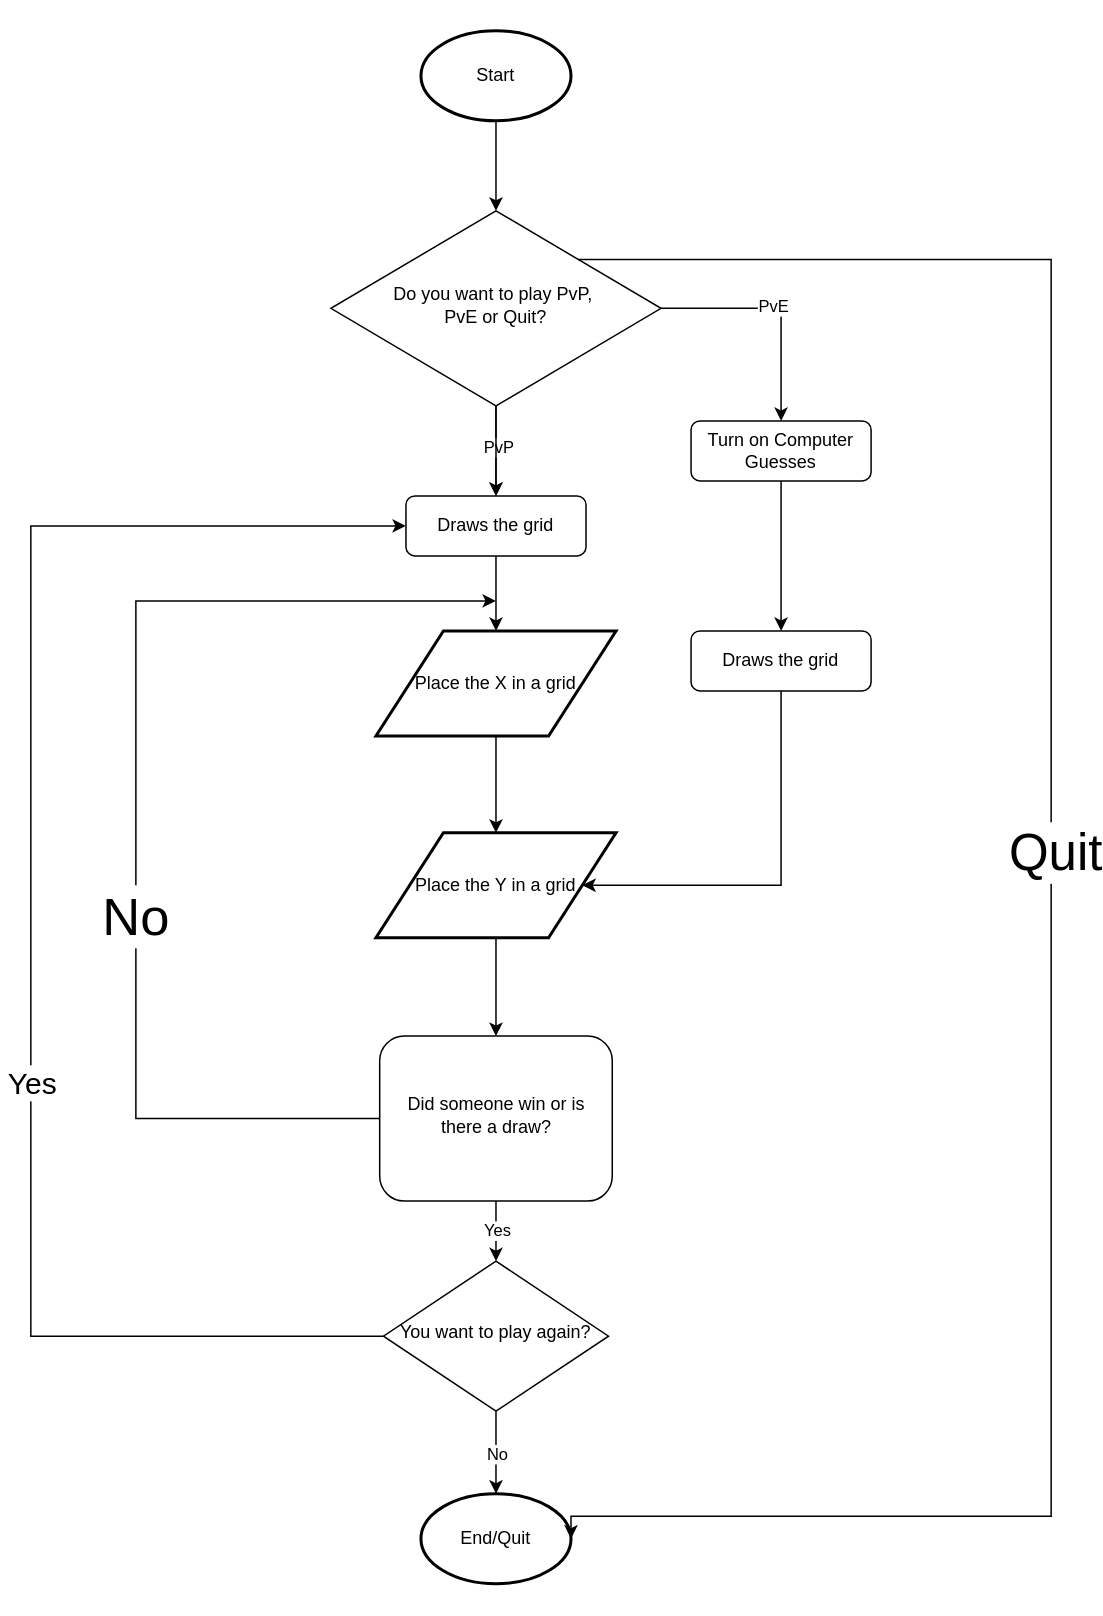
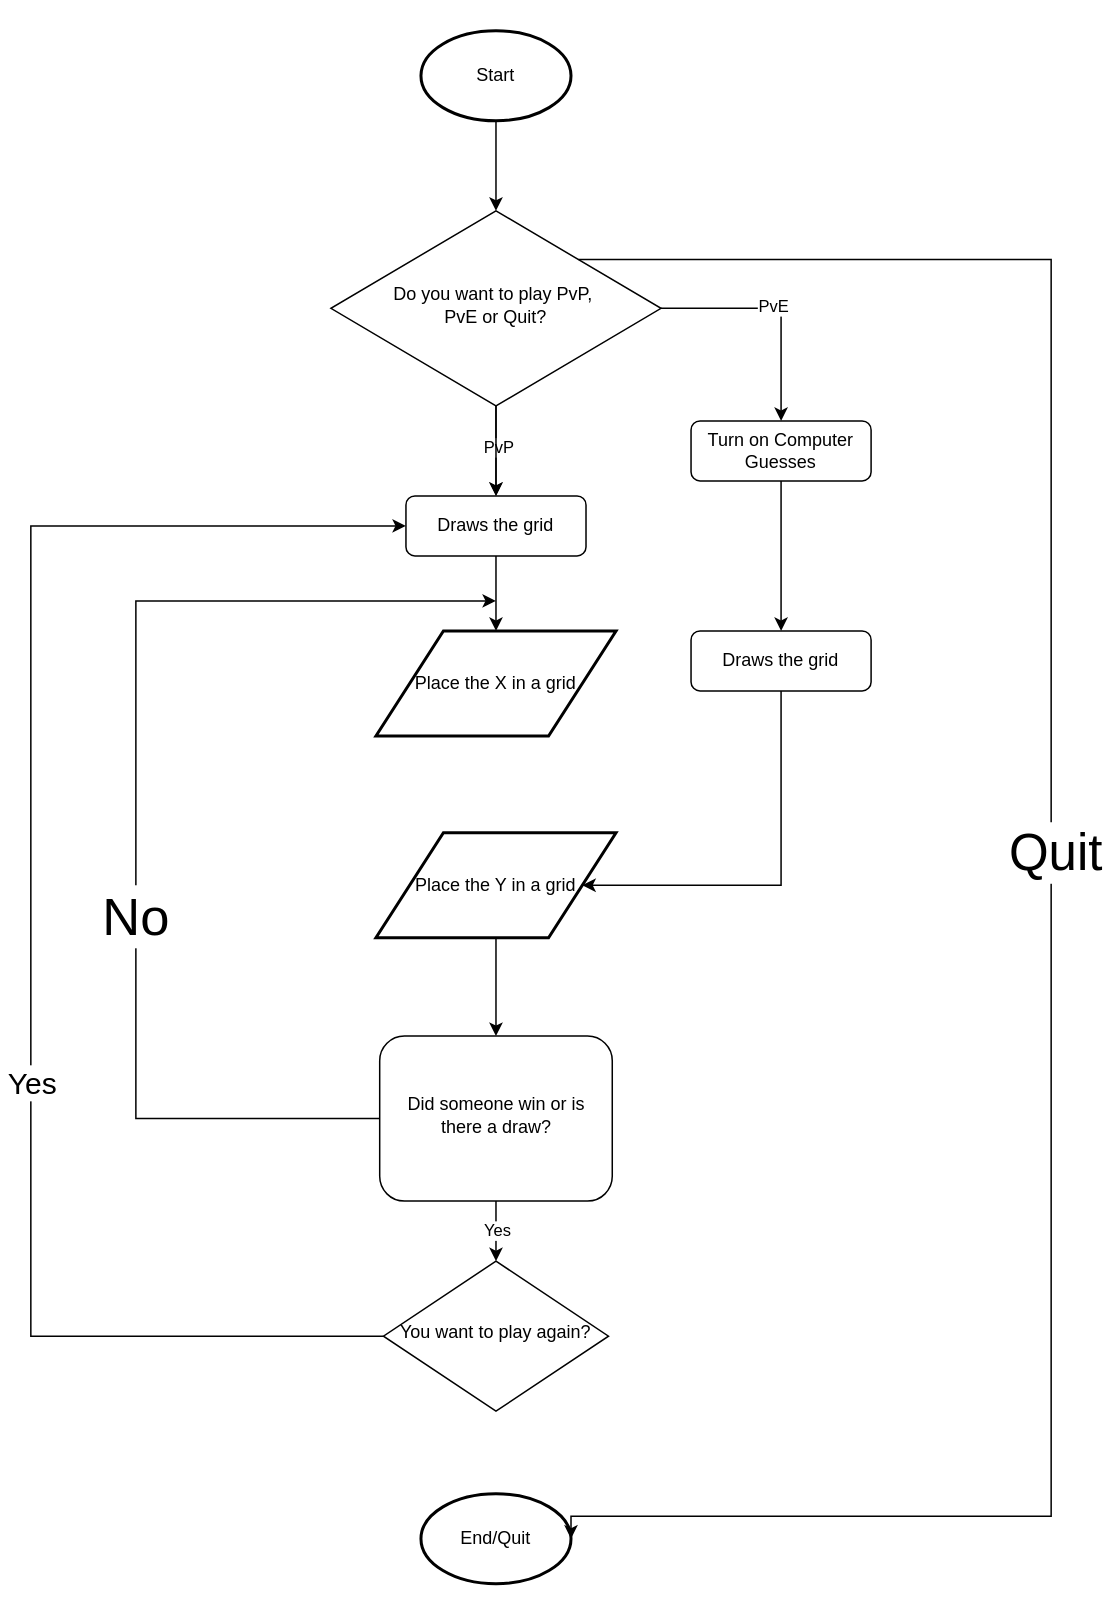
(496, 779) -> none
(496, 1447) -> none
